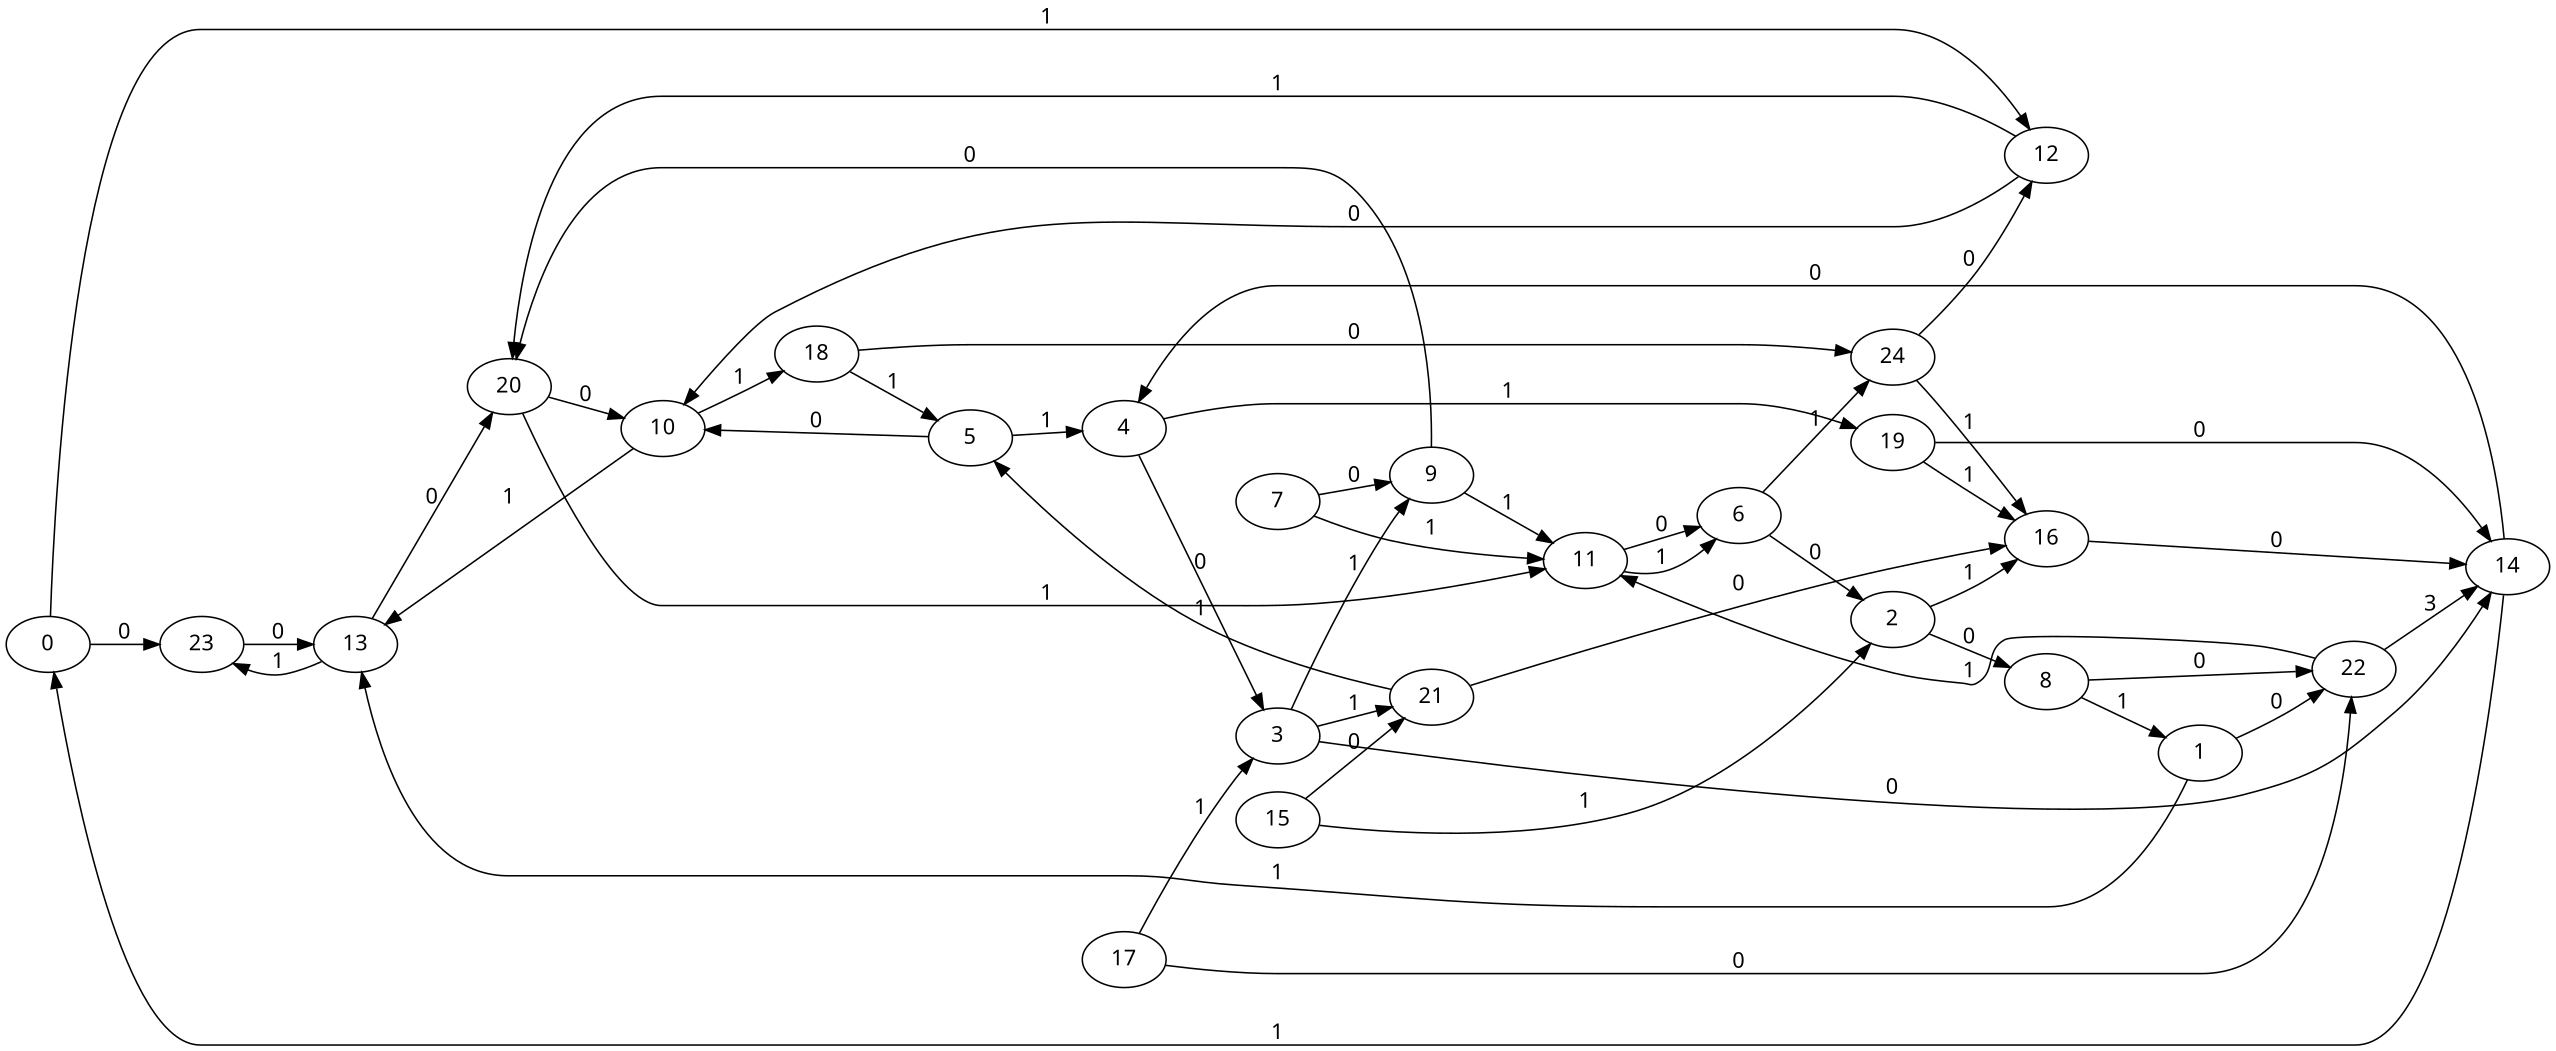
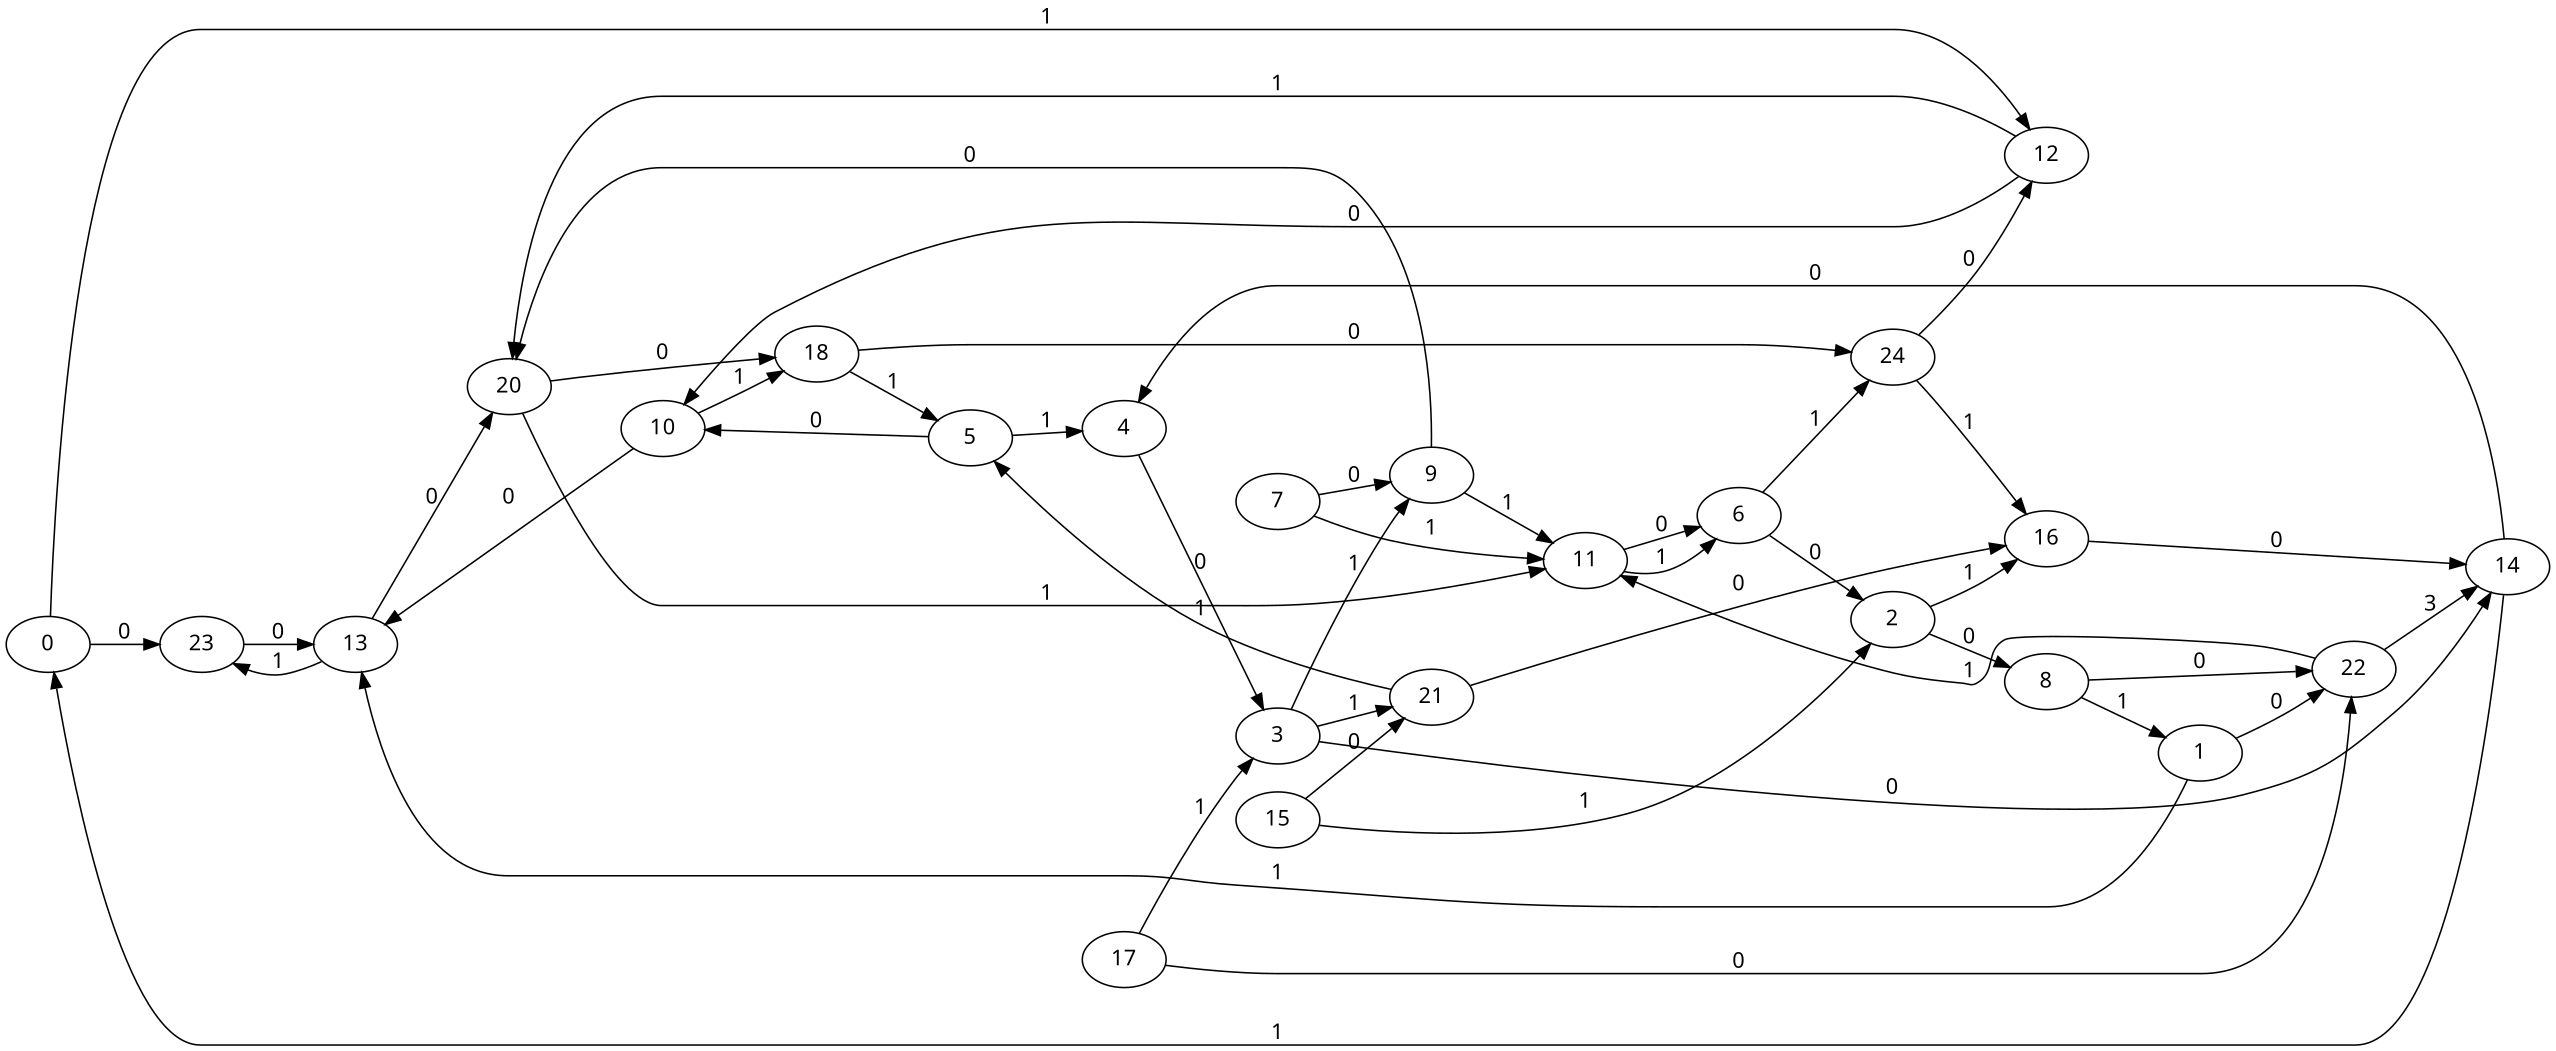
(579, 406) -> (655, 369)
(1893, 443) -> none
(509, 498) -> (509, 498)
